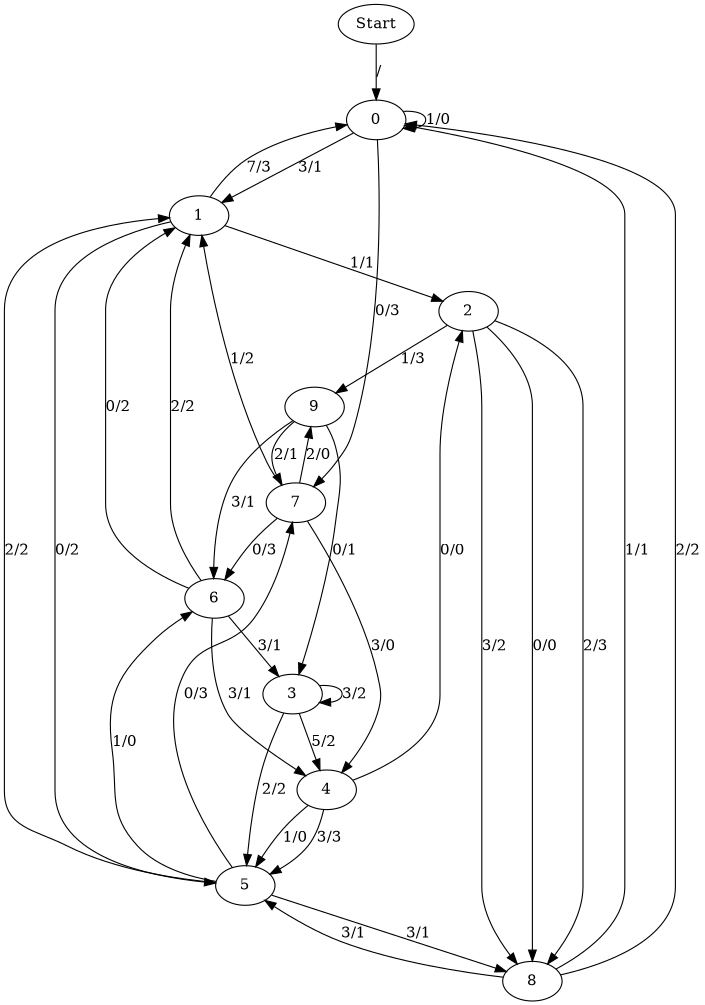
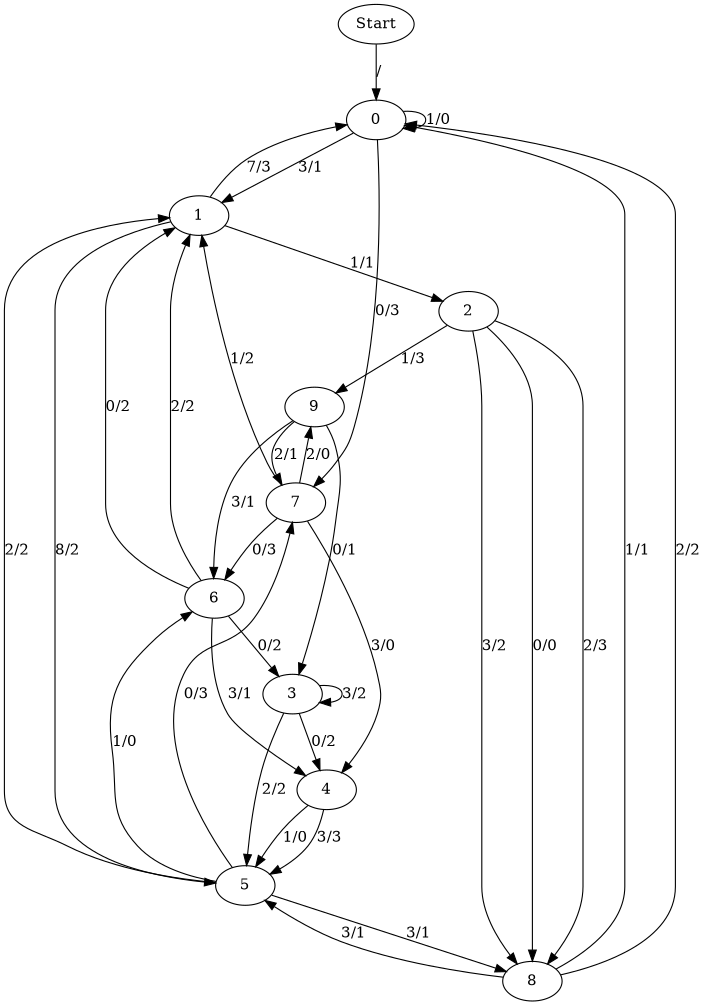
(68, 551) -> (68, 551)
(440, 582) -> none
(270, 646) -> (270, 646)
(324, 742) -> (324, 742)
